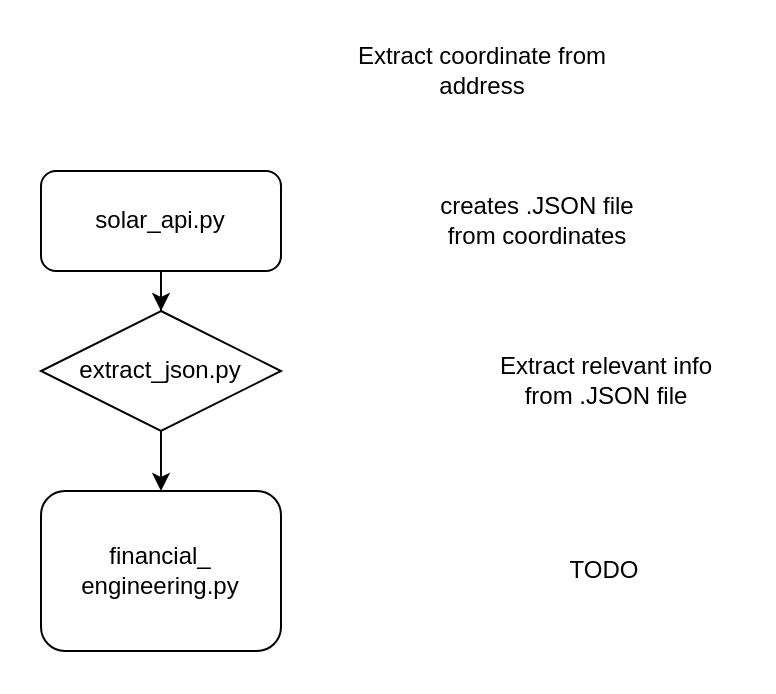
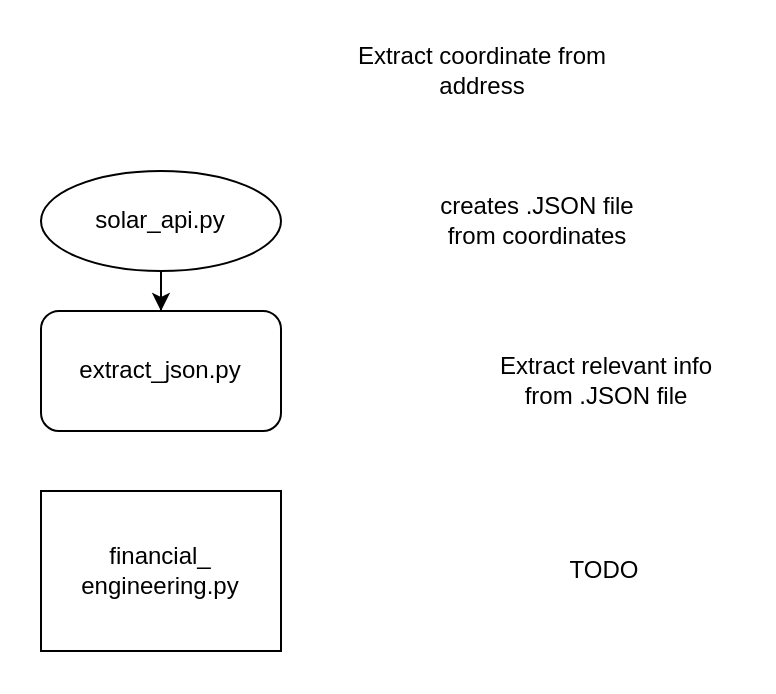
(161, 221) -> (161, 221)
(161, 371) -> (161, 371)
(161, 468) -> none
(161, 571) -> (161, 571)
